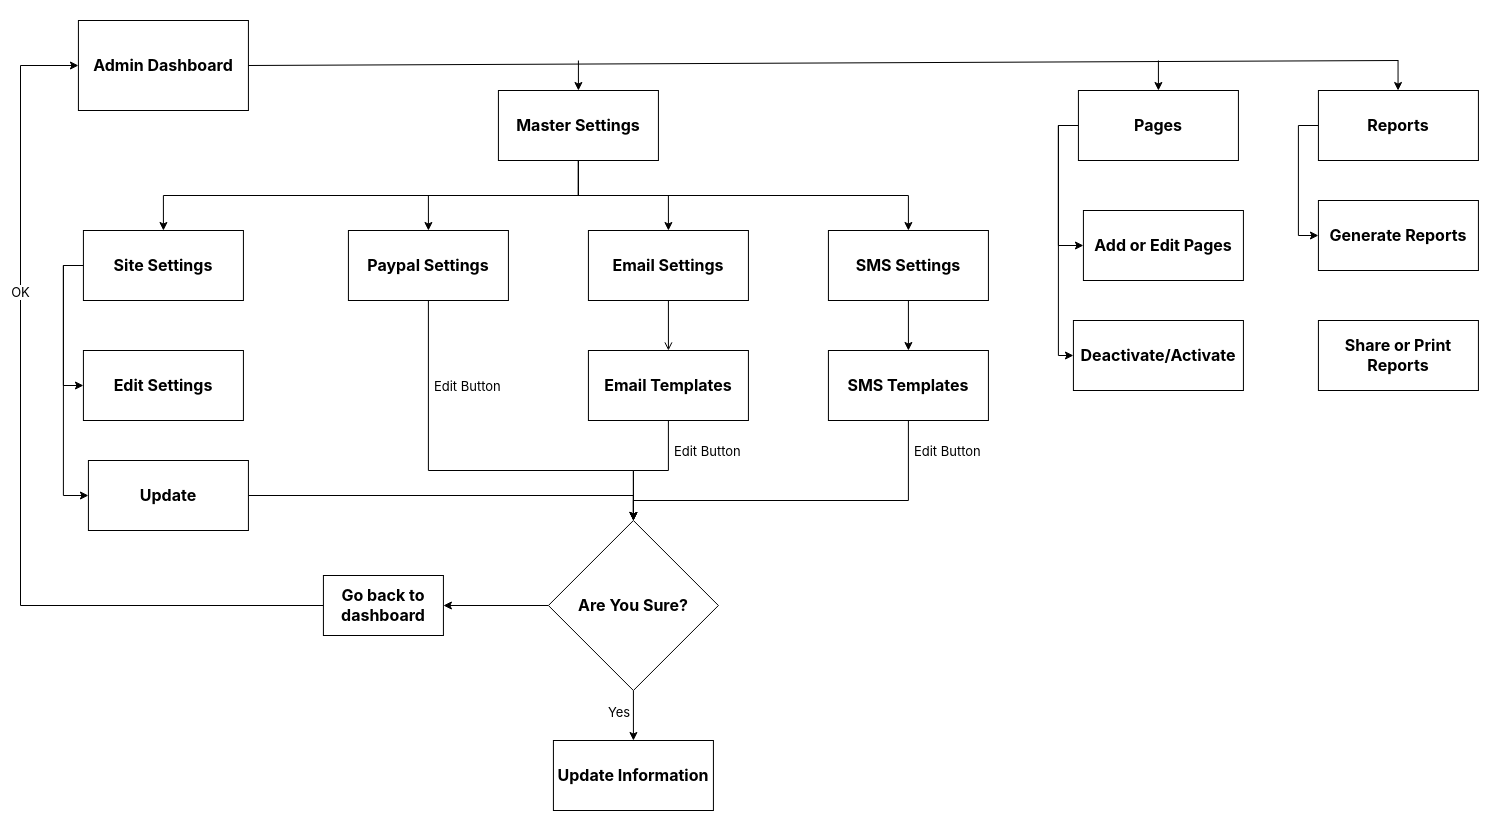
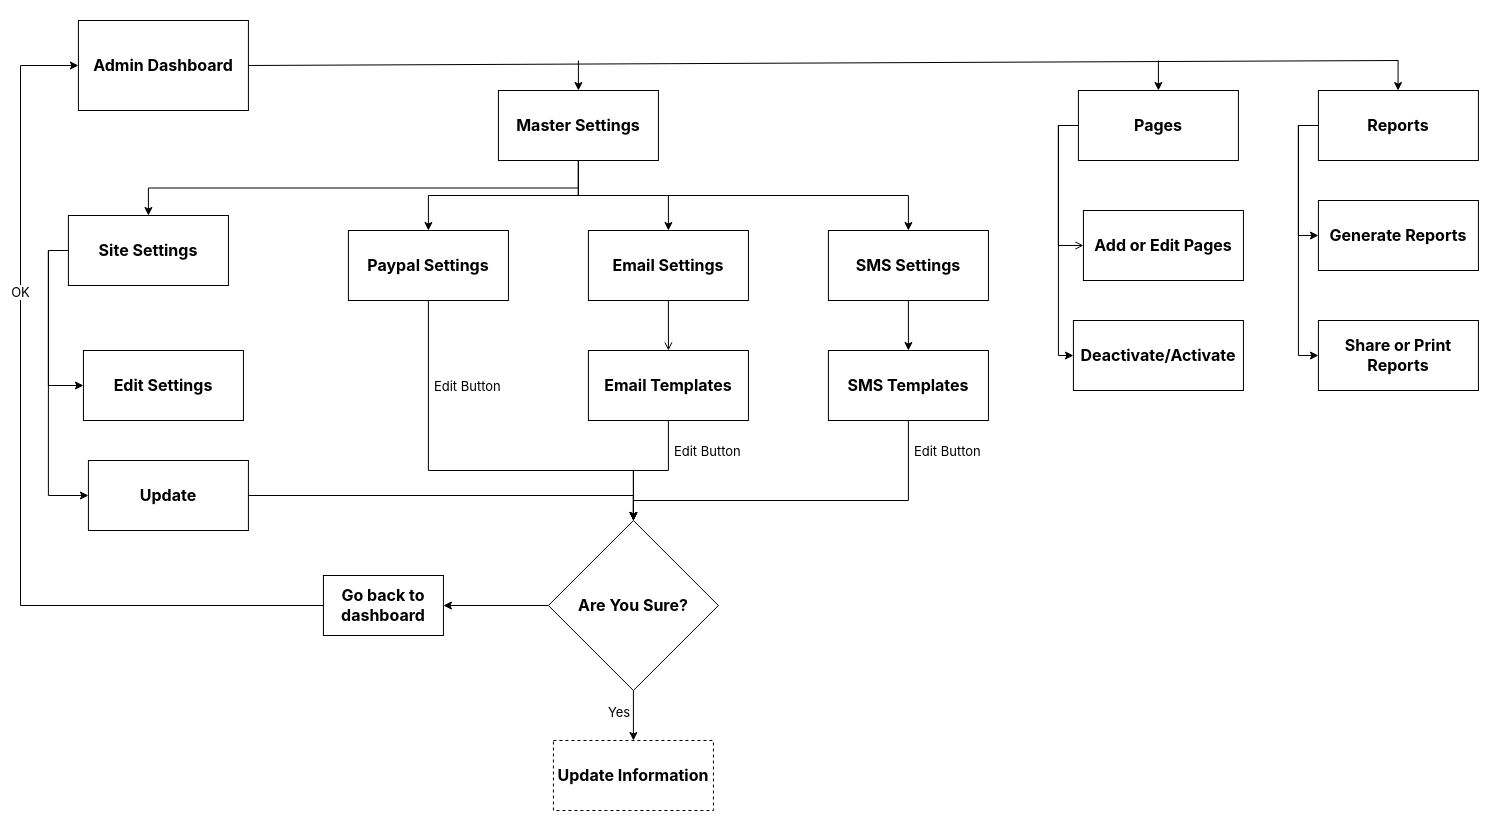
(1075, 246) -> (1076, 246)
(163, 266) -> (148, 251)
none -> (1298, 303)
(633, 776) -> (633, 776)
